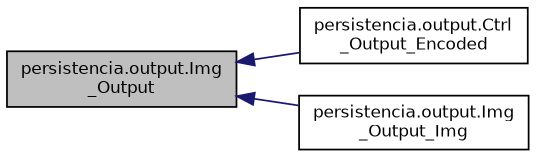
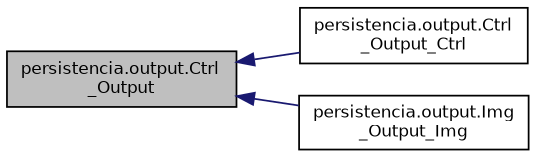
(414, 36) -> (414, 36)
(122, 79) -> (122, 79)
